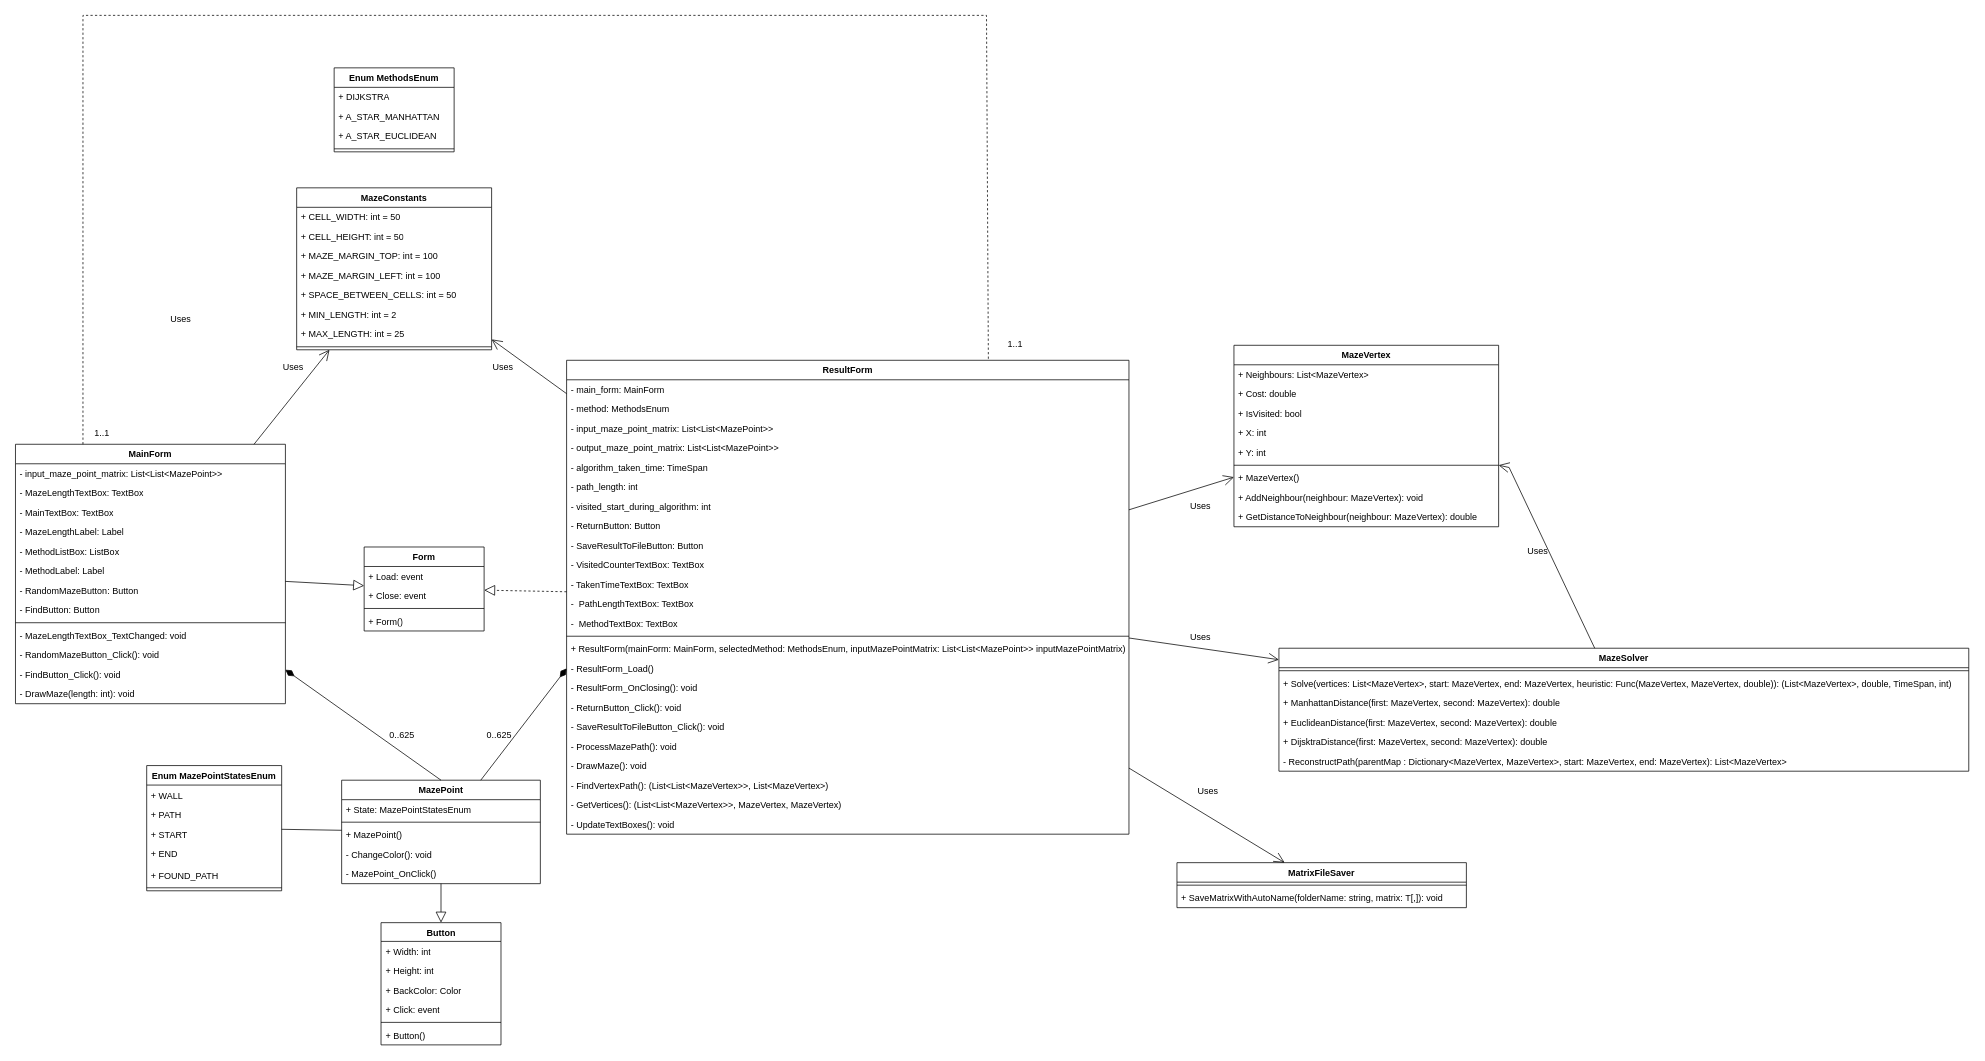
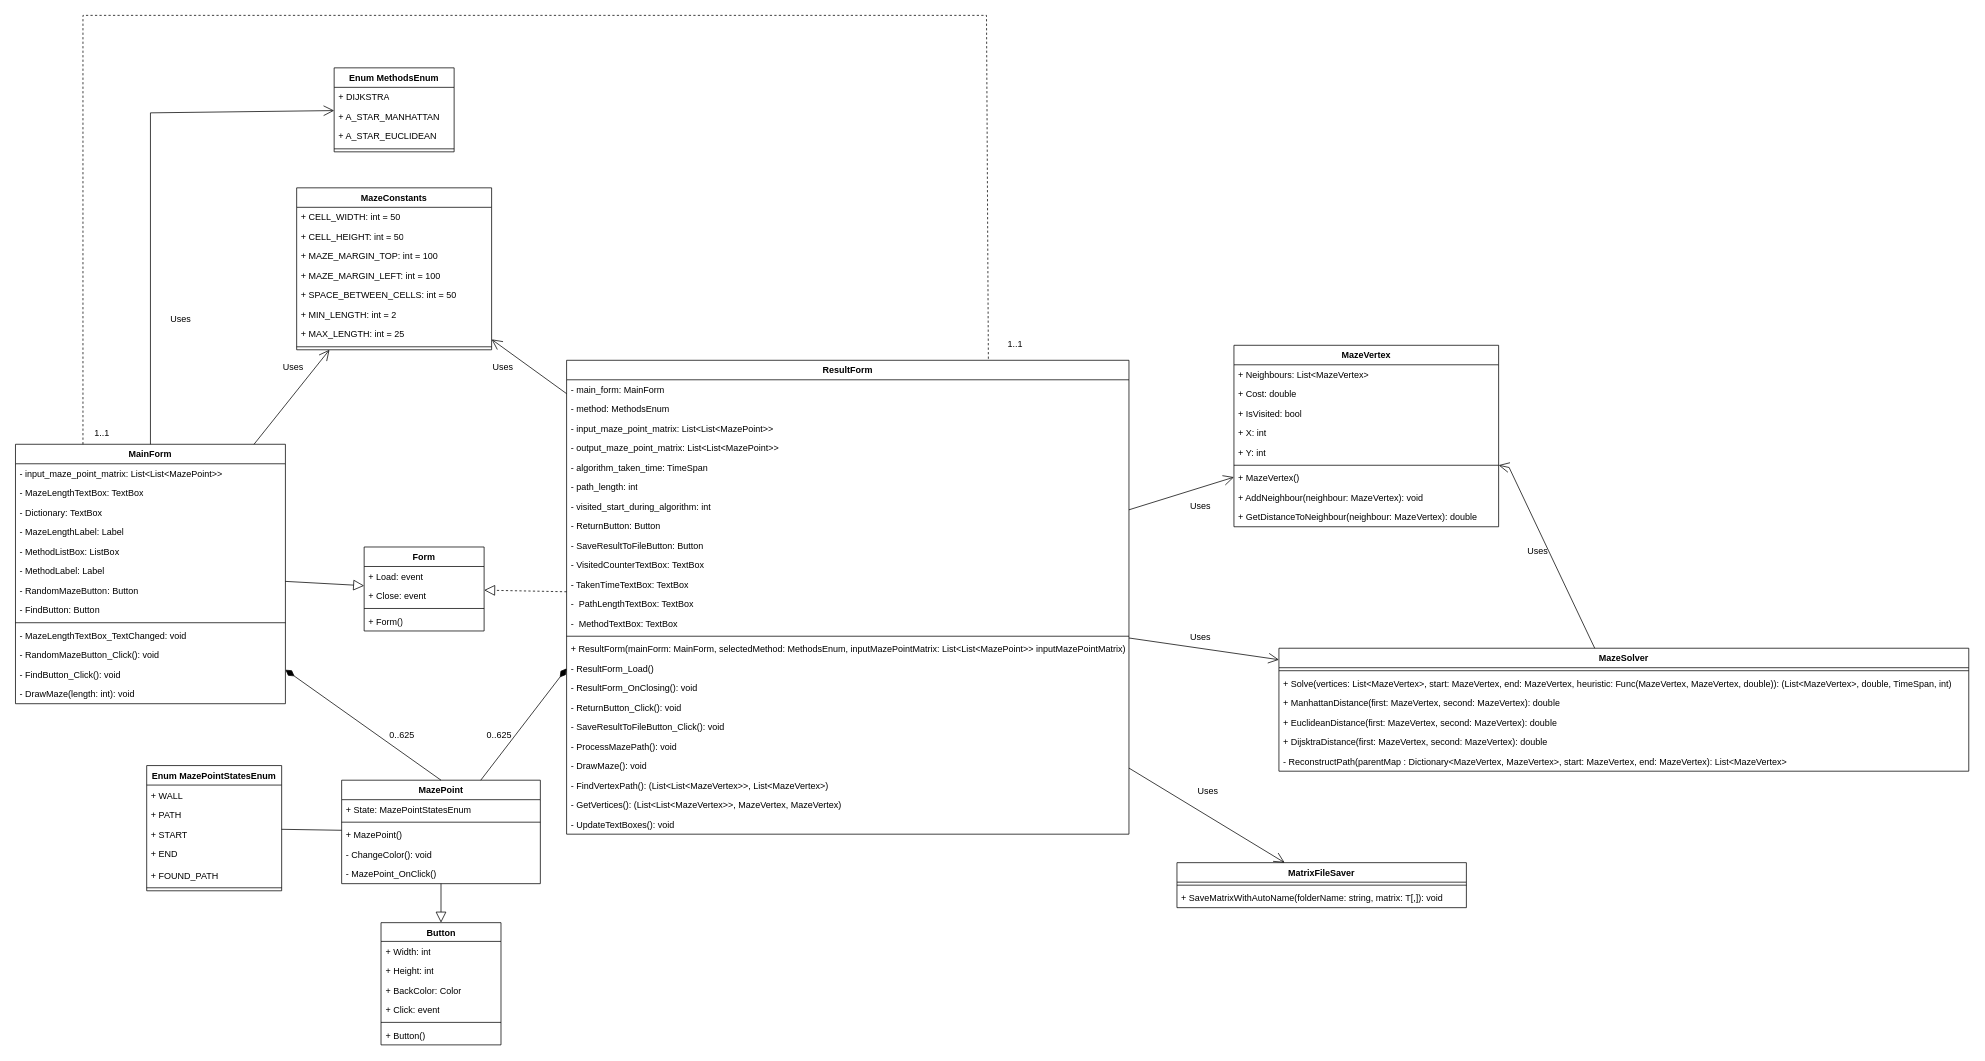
none -> (150, 188)
(71, 514) -> (67, 514)
